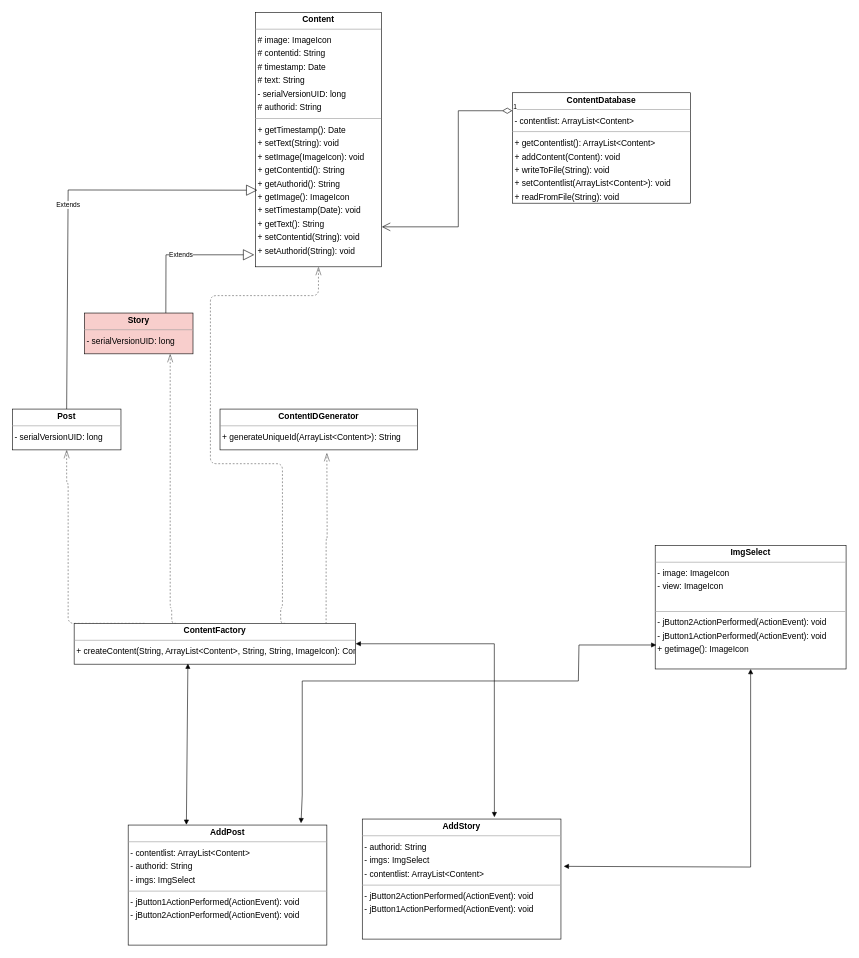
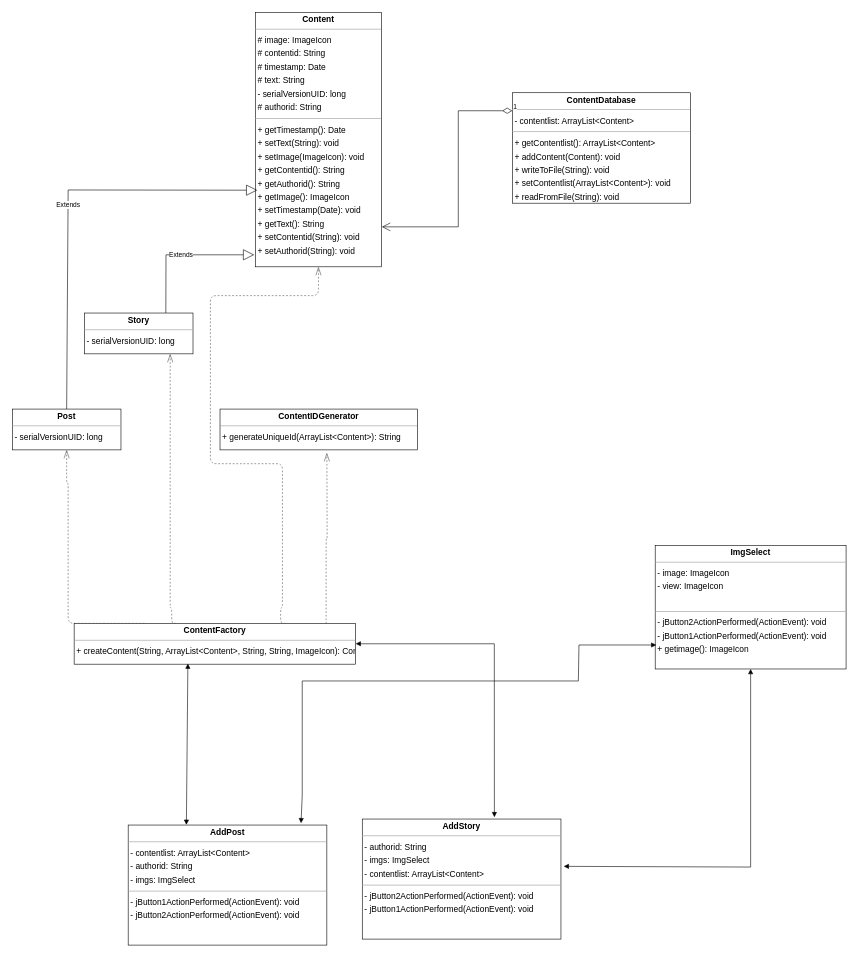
(139, 333) -> (139, 333)
